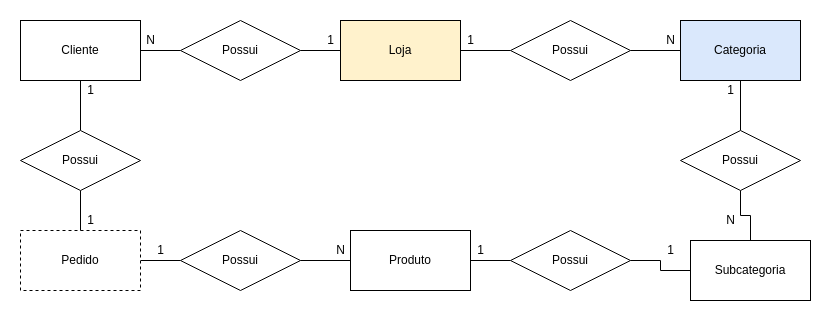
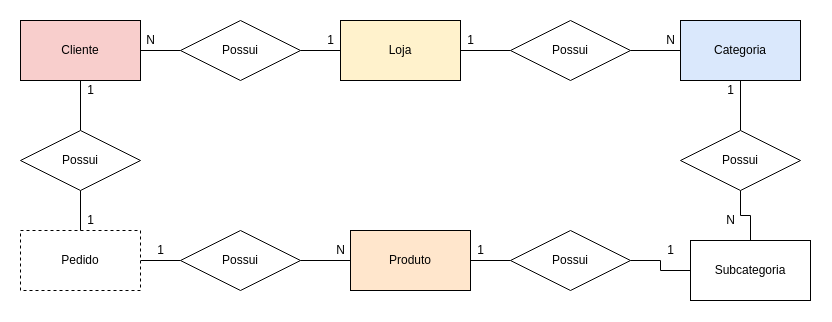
(81, 51) -> (81, 51)
(411, 261) -> (411, 261)
